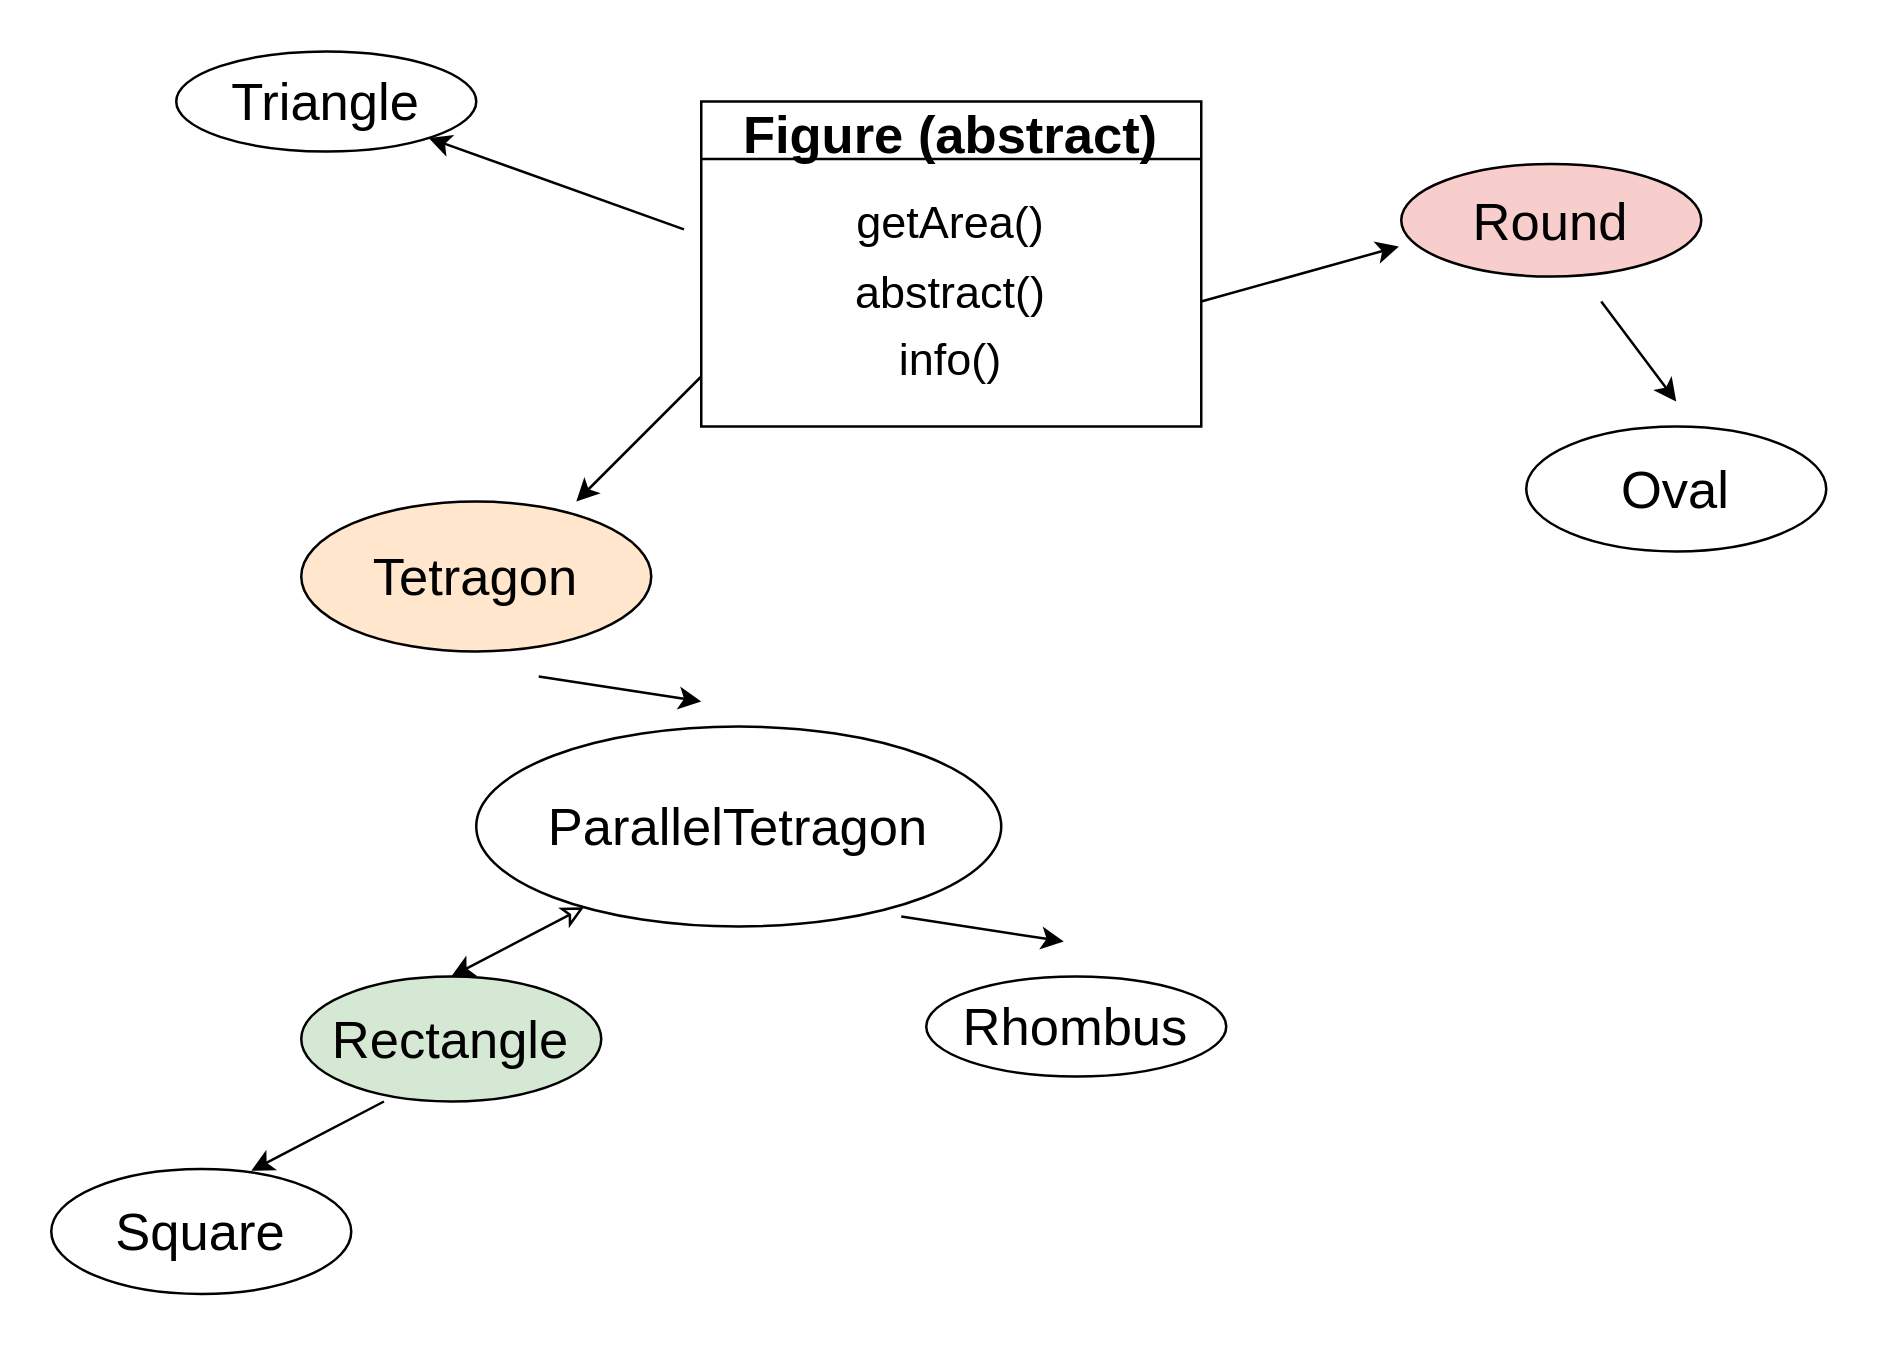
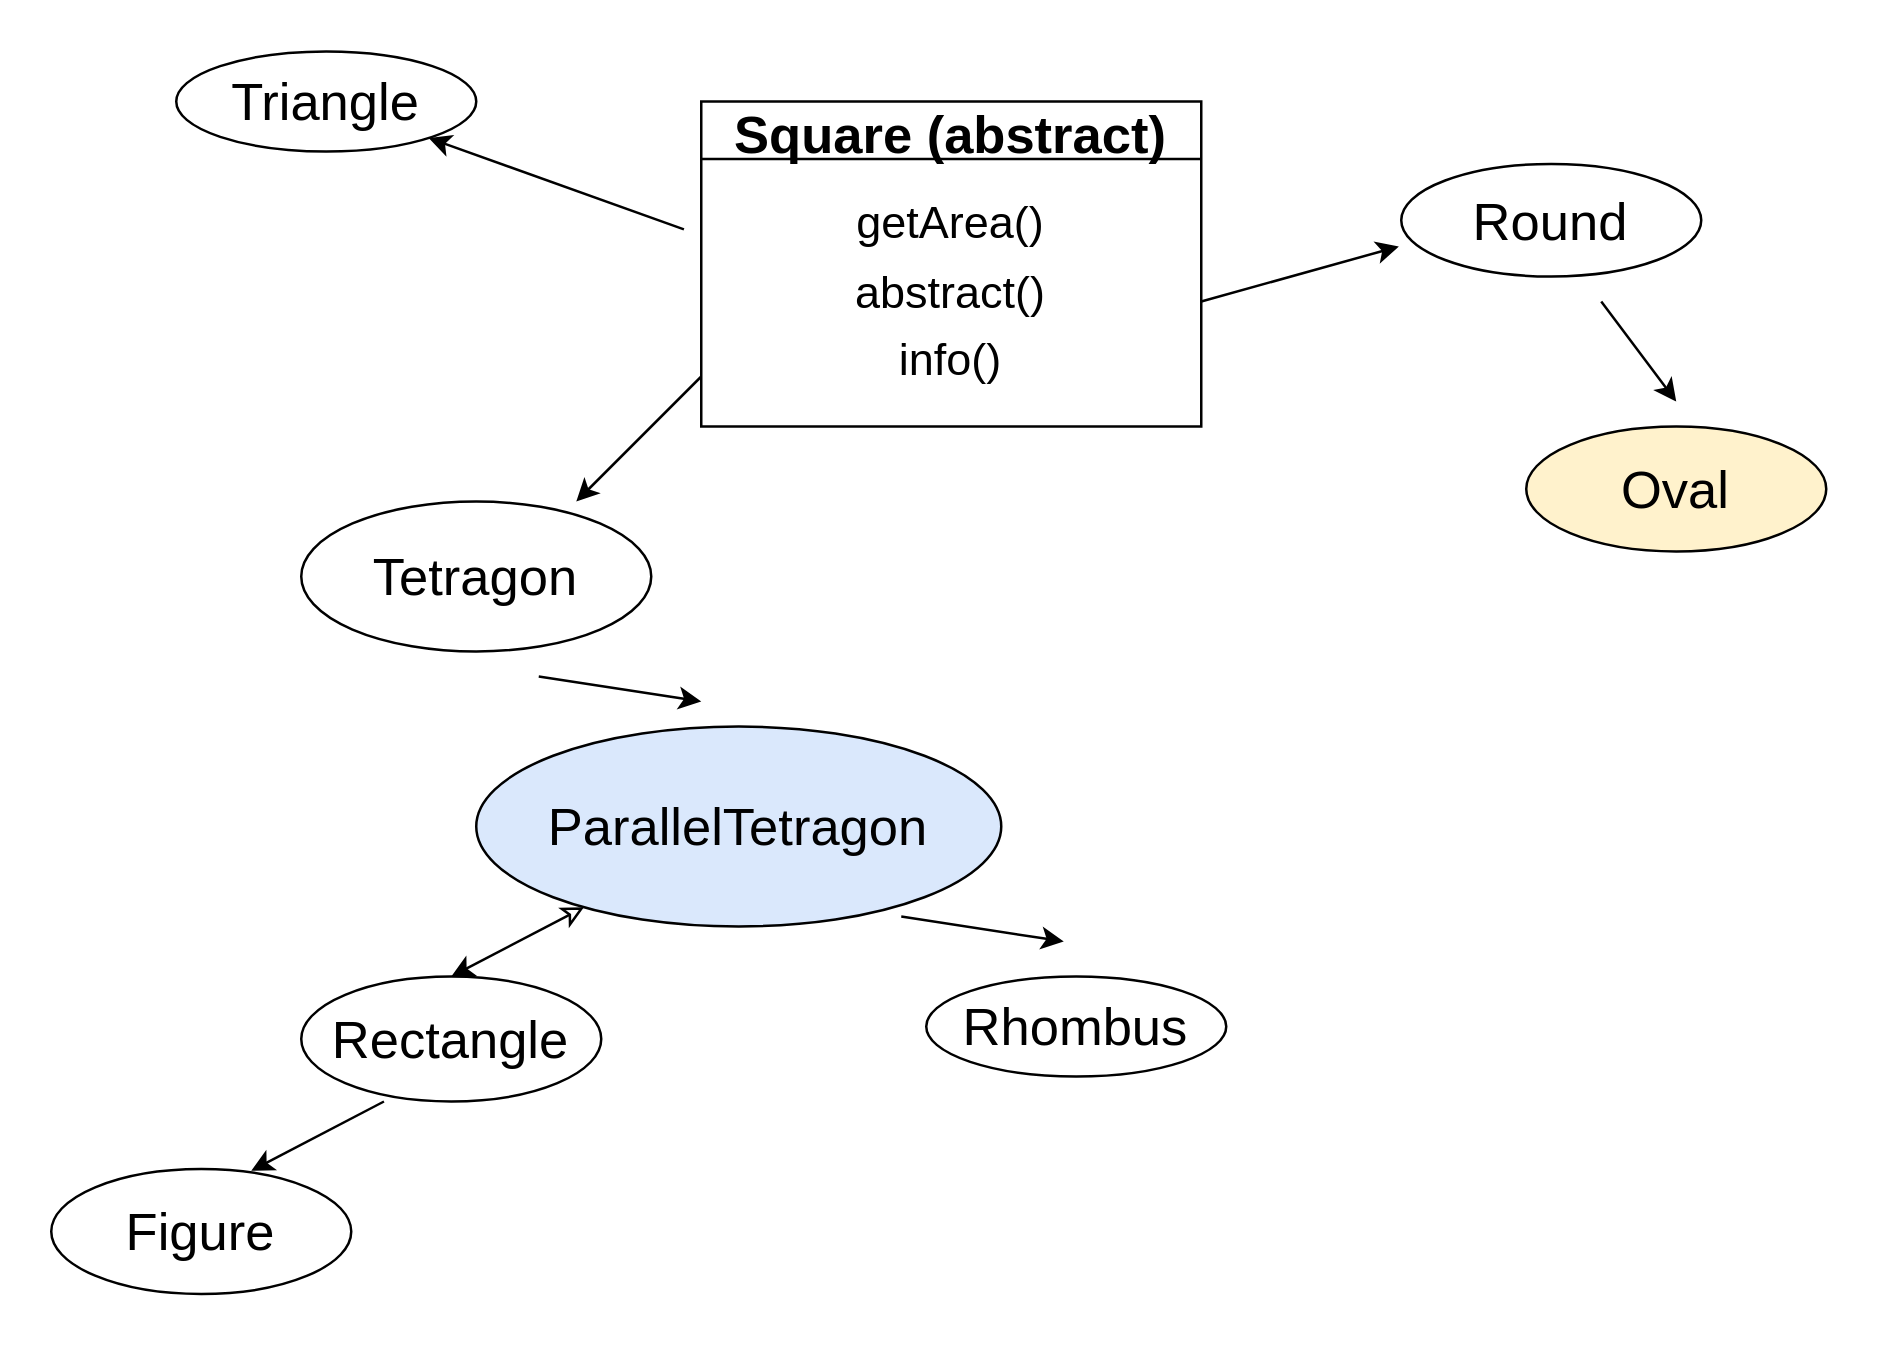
(950, 135) -> (950, 135)
(1551, 220) -> (1551, 220)
(1676, 489) -> (1676, 489)
(476, 576) -> (476, 576)
(739, 826) -> (739, 826)
(451, 1039) -> (451, 1039)
(201, 1231) -> (201, 1231)
